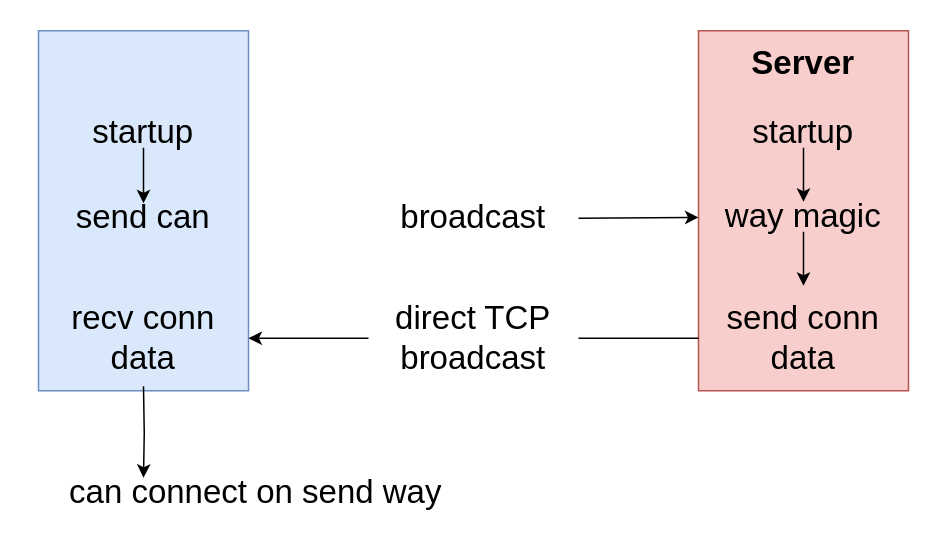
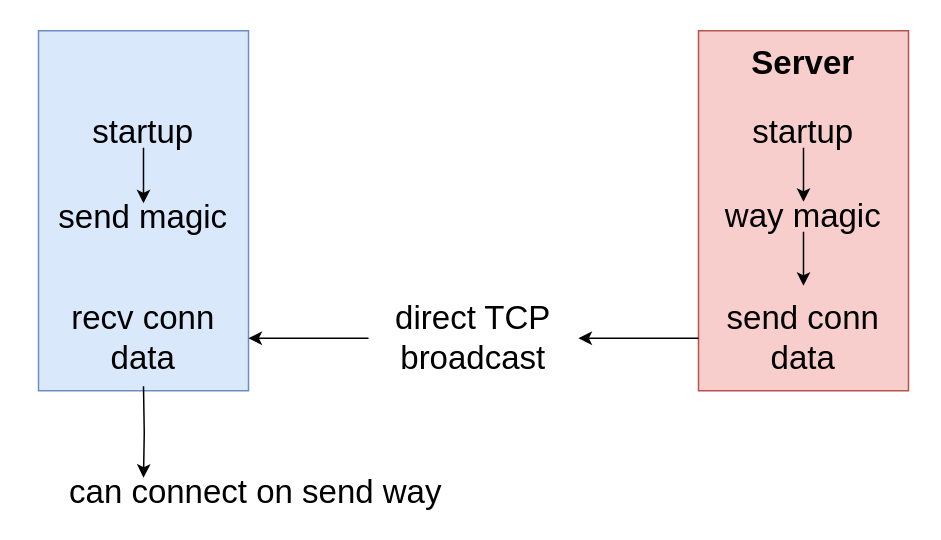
(143, 218) -> (143, 218)
(473, 218) -> none
(633, 218) -> none
(585, 338) -> (590, 338)
